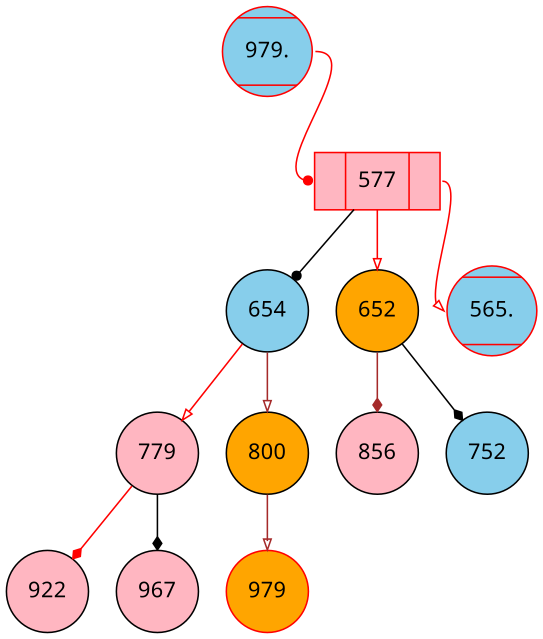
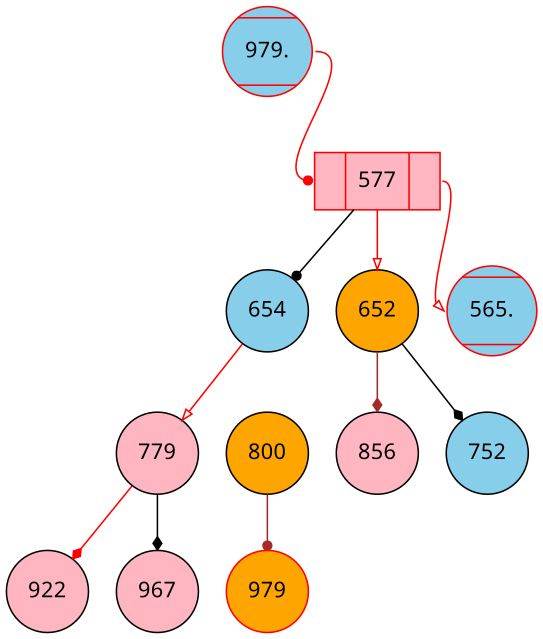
(267, 376) -> none
(267, 518) -> (267, 518)
